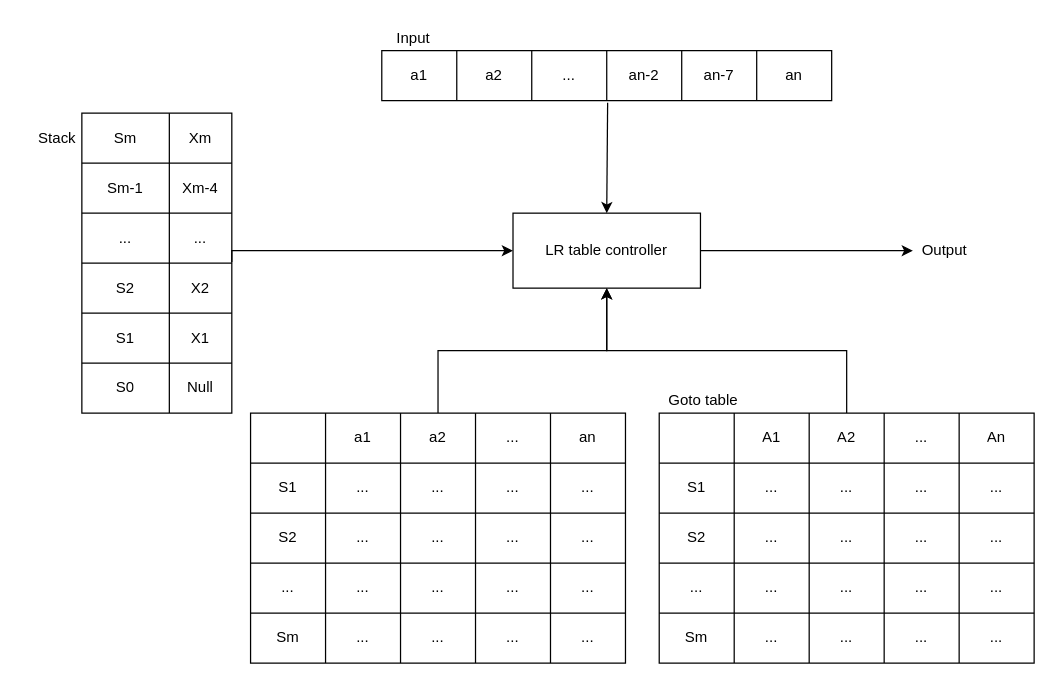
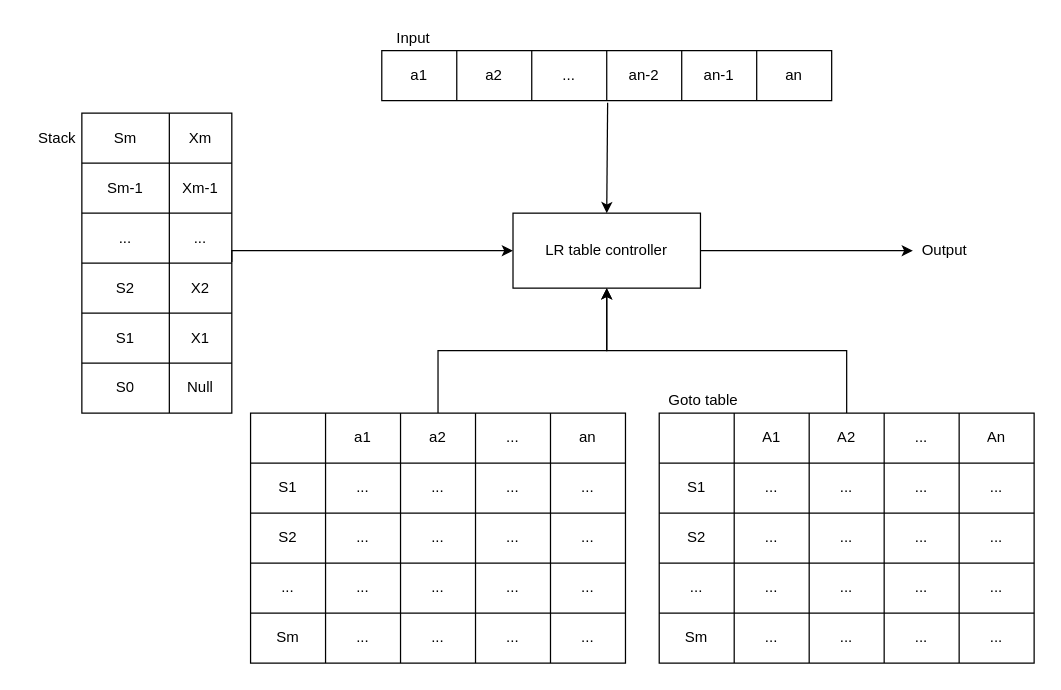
(719, 76) -> (719, 76)
(201, 188) -> (201, 188)
